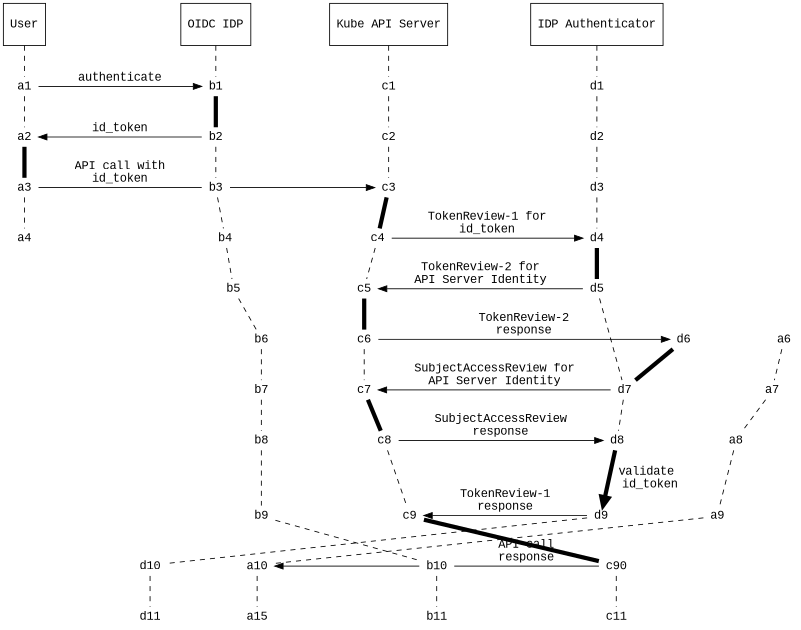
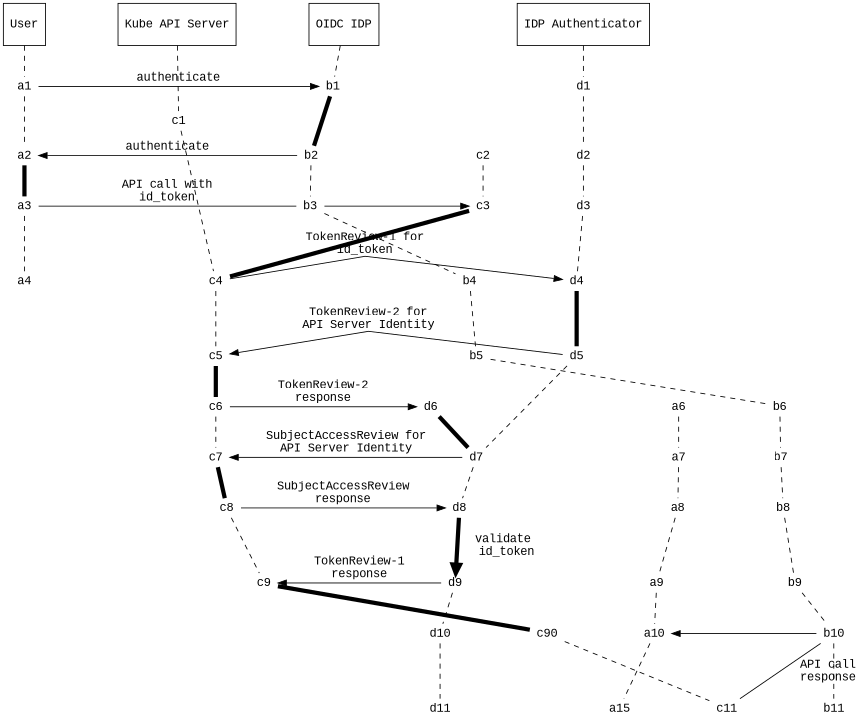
(389, 112) -> (197, 201)
(120, 128) -> (168, 147)
(527, 566) -> (780, 671)
